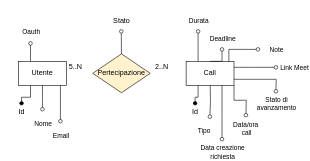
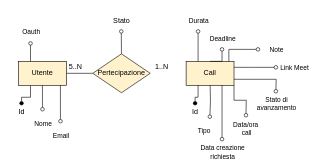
(162, 68) -> (162, 68)
(42, 74) -> (42, 74)
none -> (80, 74)
(210, 74) -> (210, 74)
